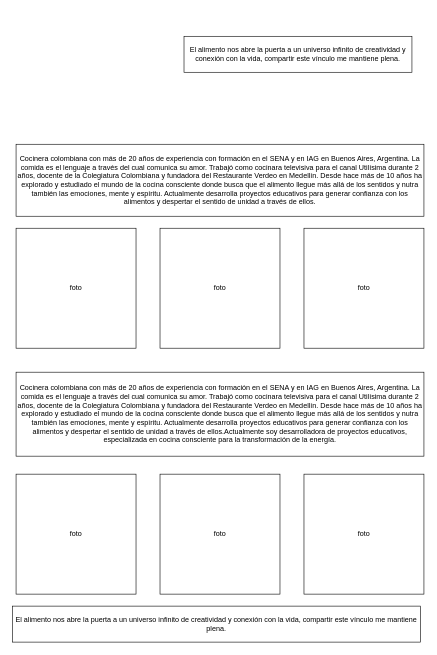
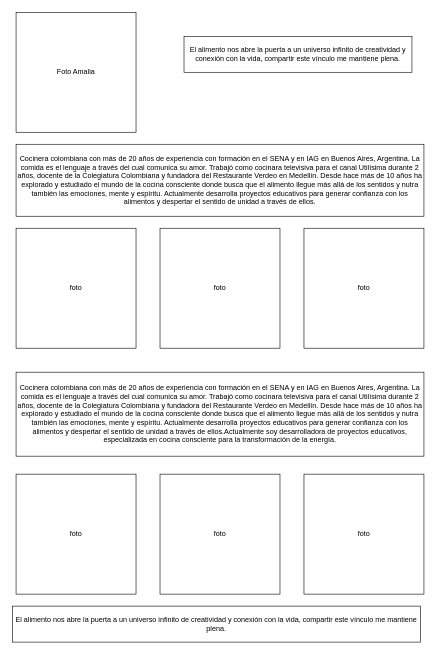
none -> (76, 72)
